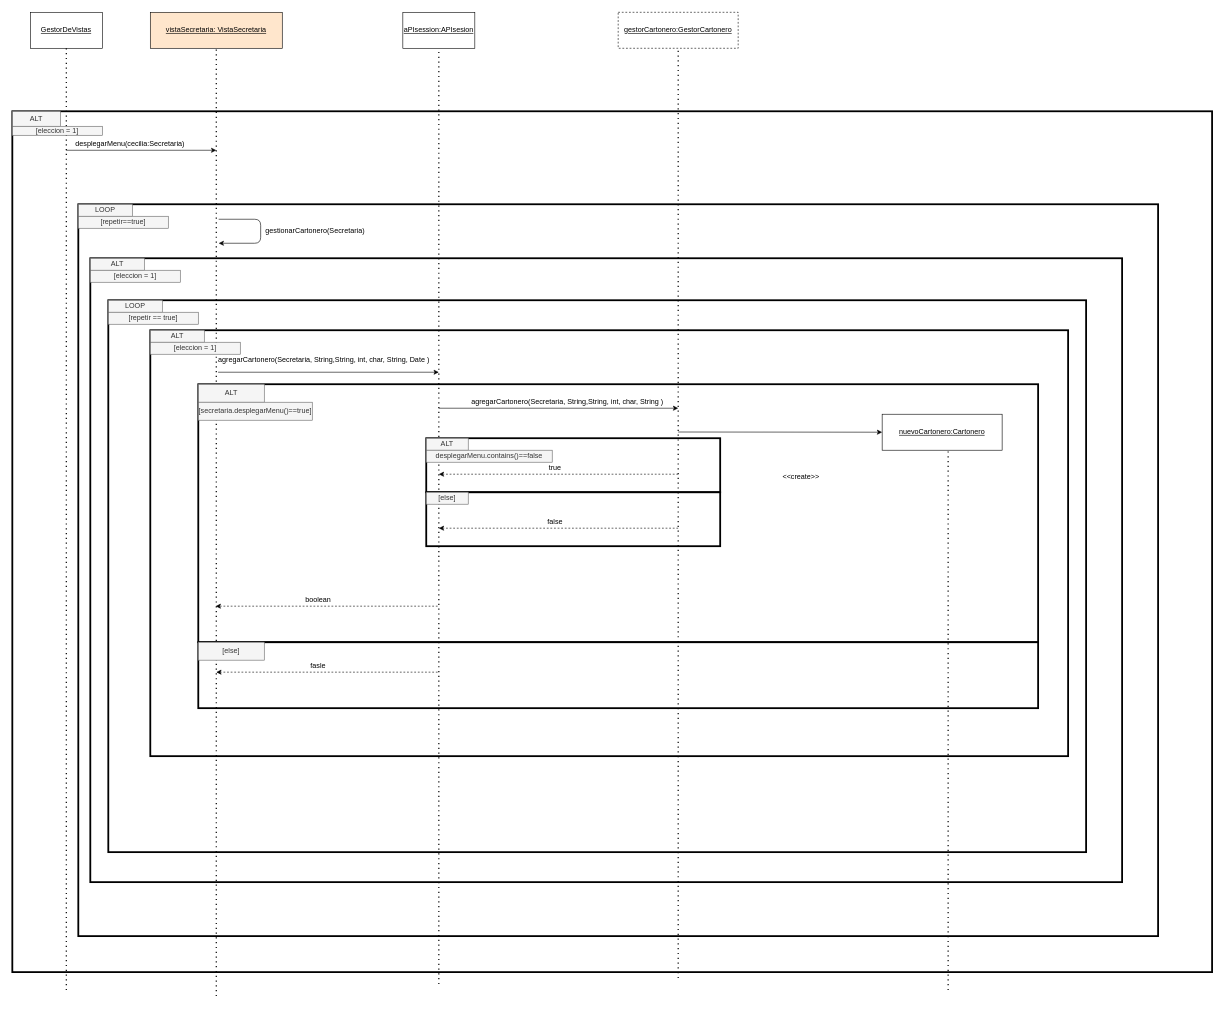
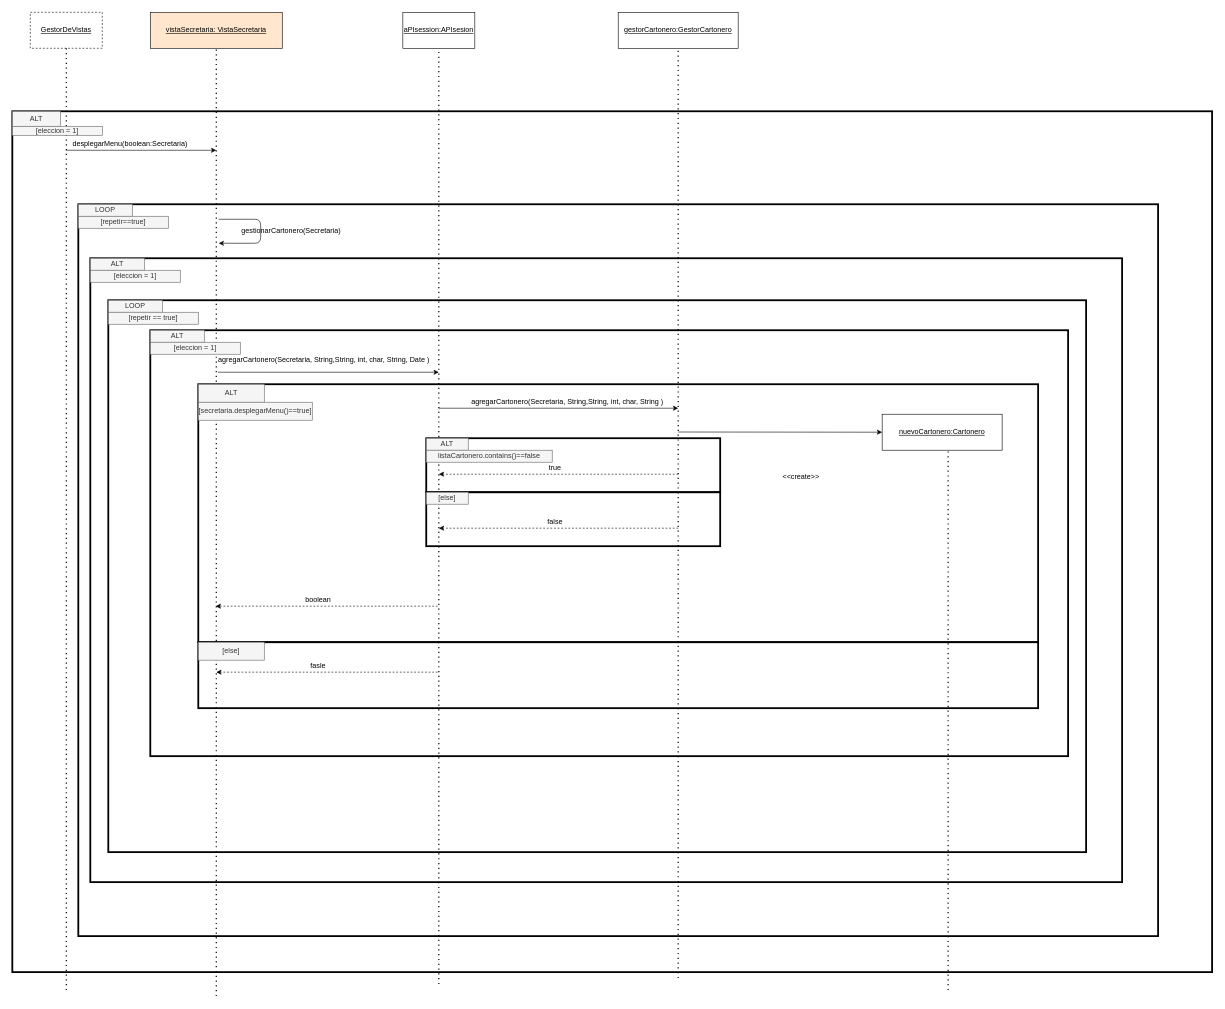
(66, 30) -> (66, 30)
(678, 30) -> (678, 30)
(130, 144) -> (130, 144)
(315, 231) -> (291, 231)
(489, 456) -> (489, 456)
